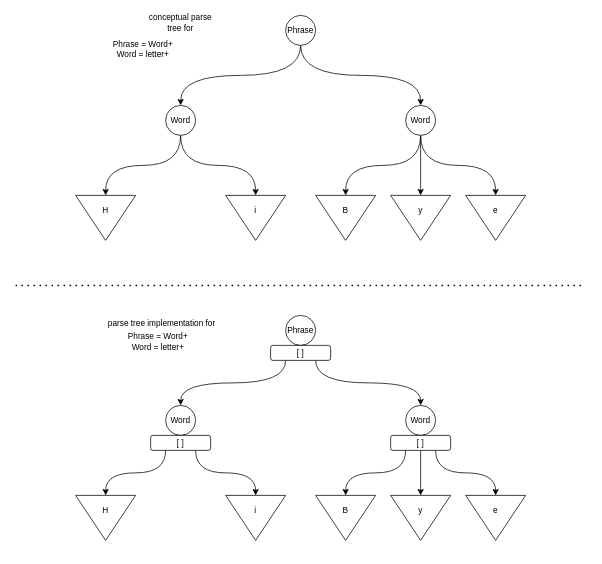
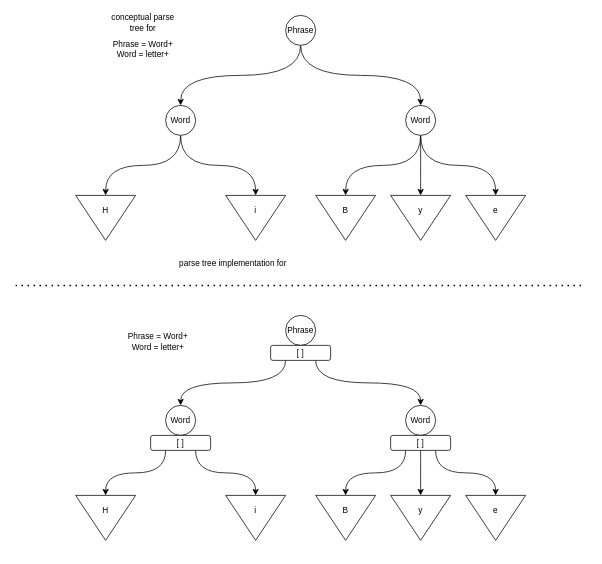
(180, 23) -> (143, 23)
(162, 323) -> (233, 263)
